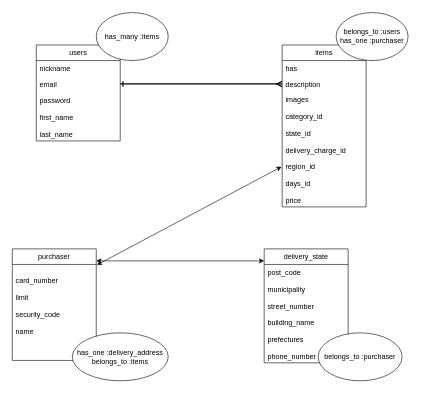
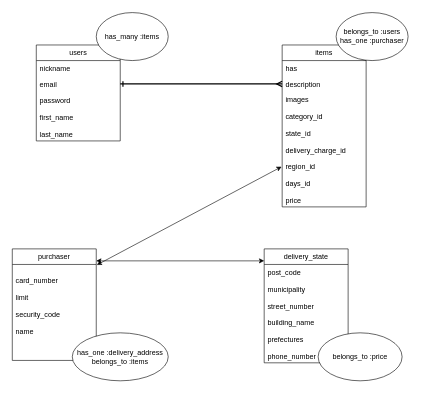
(360, 357) -> (360, 357)
